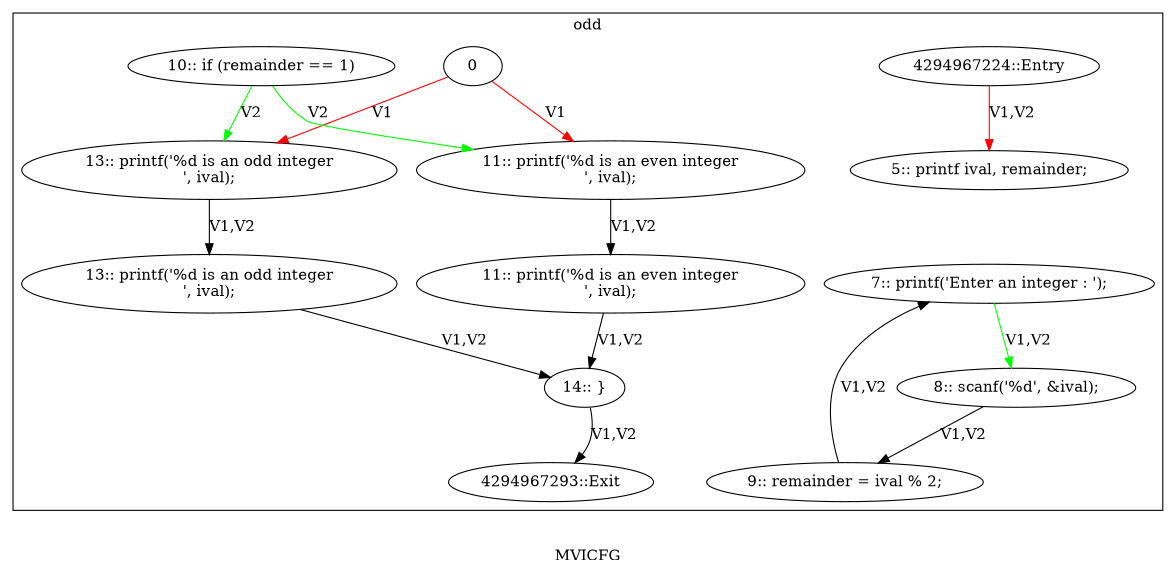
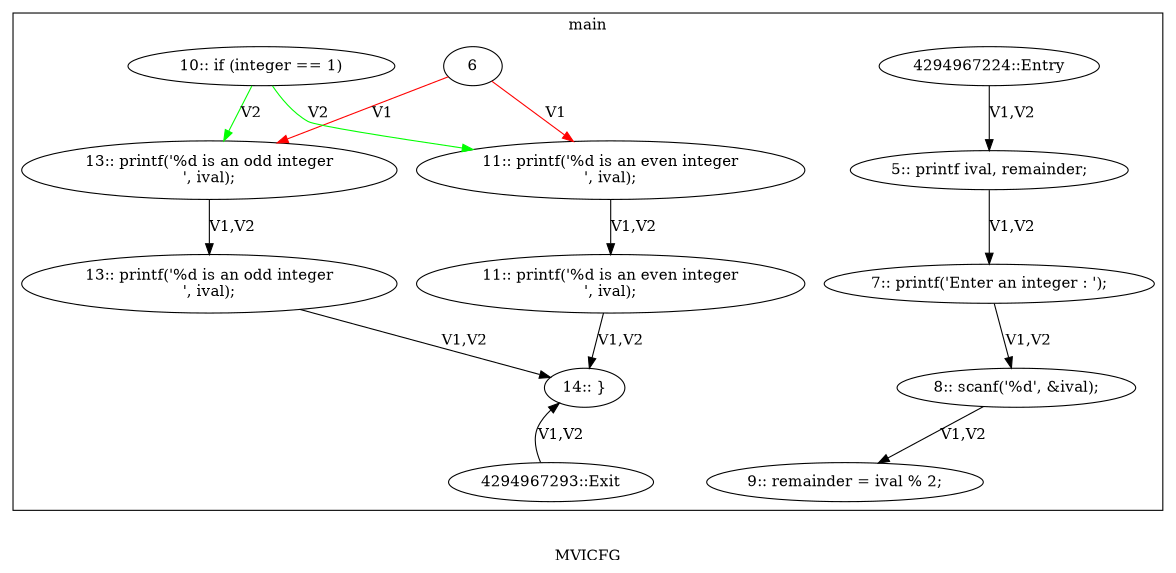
(588, 25) -> (588, 25)
(261, 66) -> (261, 66)
(473, 66) -> (473, 66)
(989, 113) -> (989, 113)
(1001, 330) -> (1001, 330)
(842, 366) -> (989, 222)
(592, 432) -> (536, 434)
